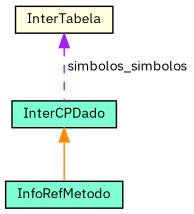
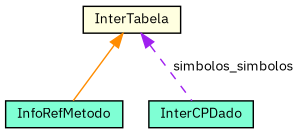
(64, 162) -> (94, 73)
